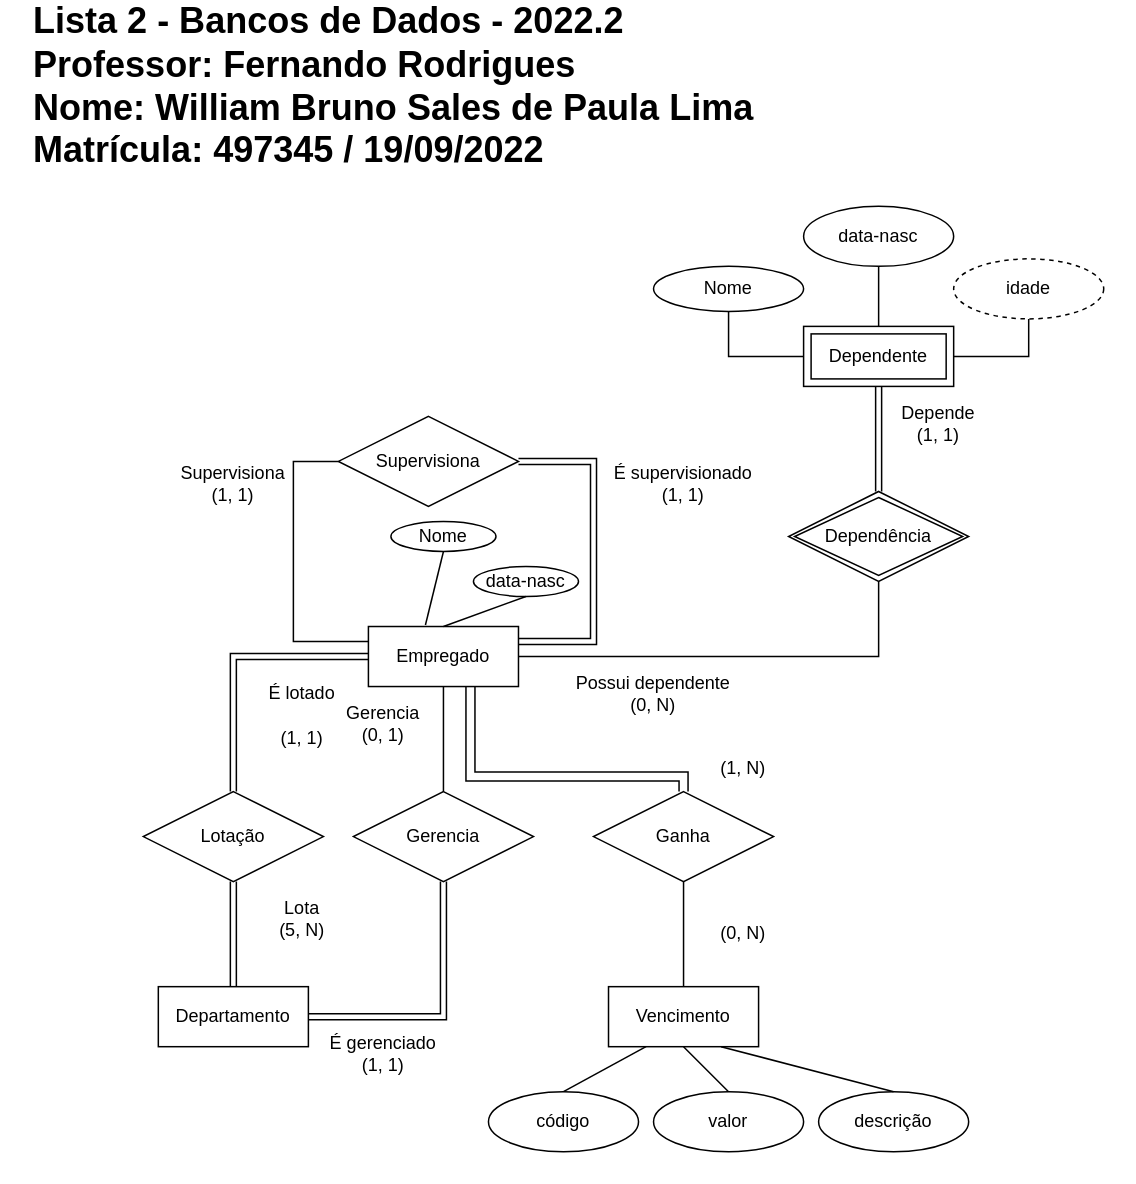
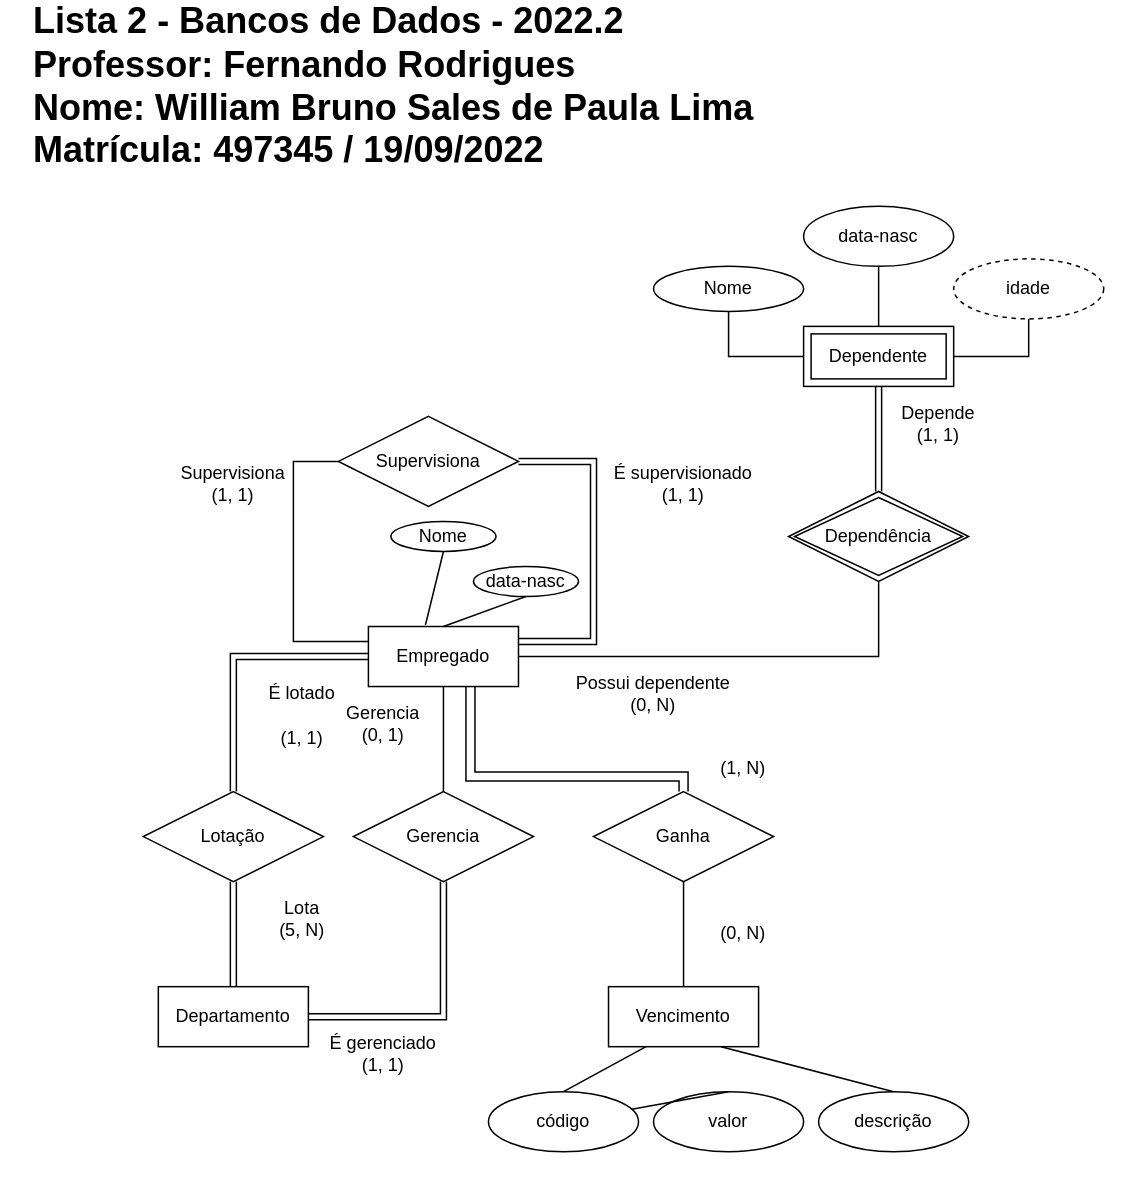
(706, 1069) -> (680, 1100)
